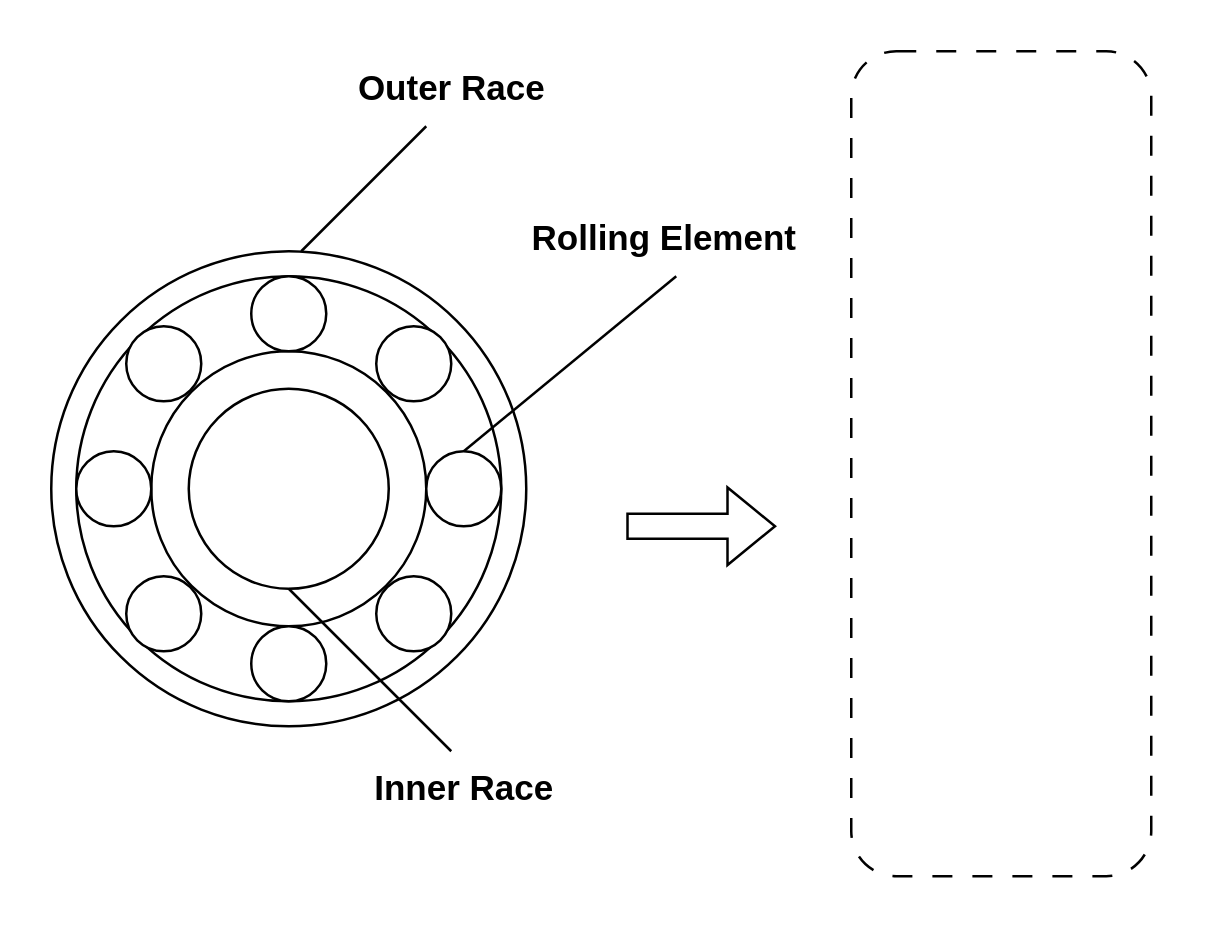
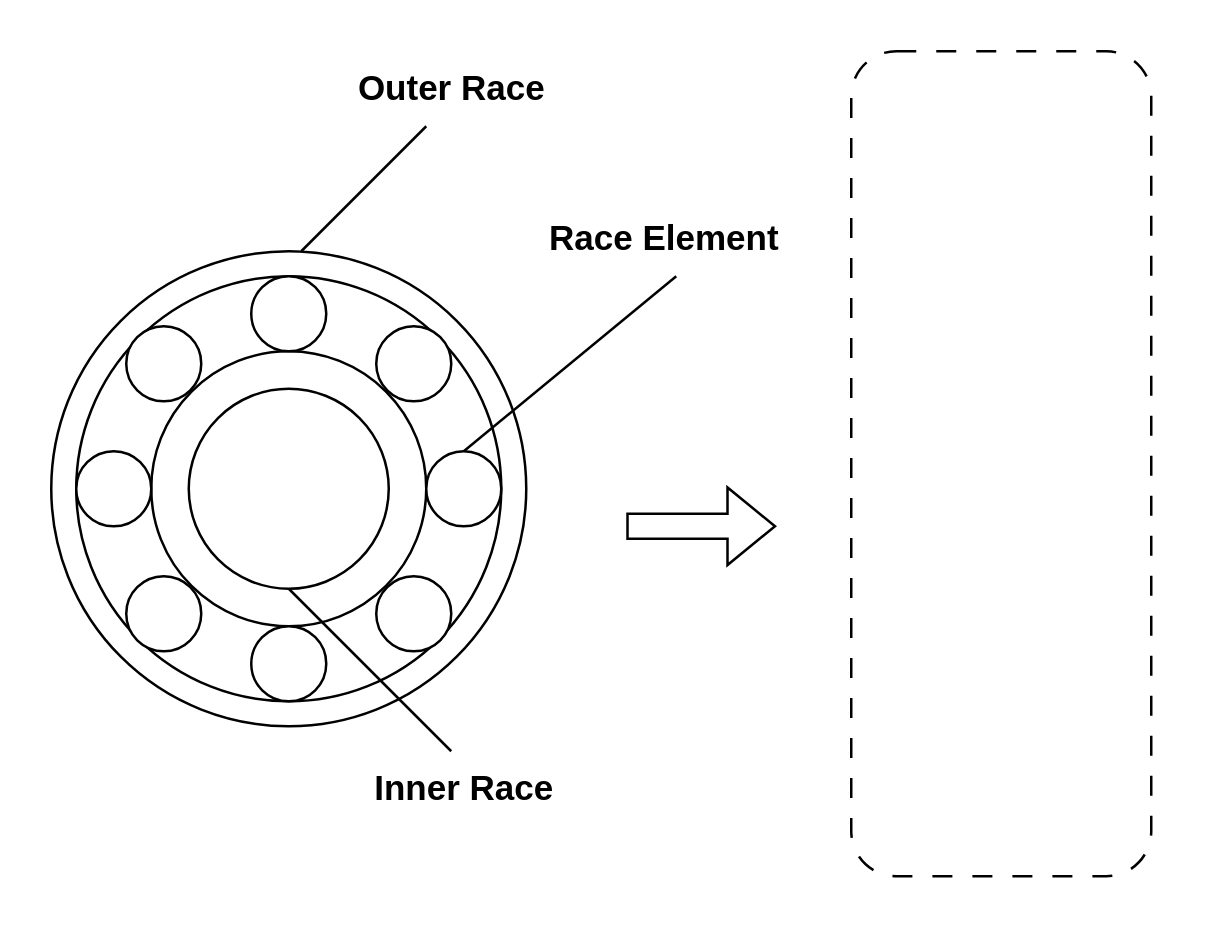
(665, 239) -> (665, 239)
